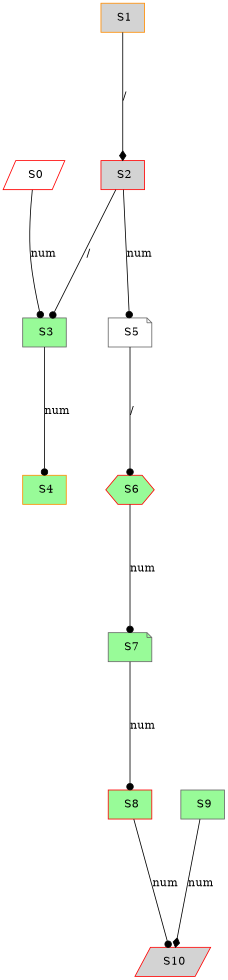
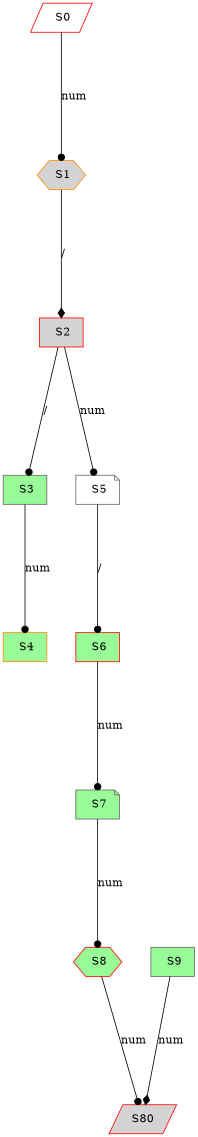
(123, 18) -> (61, 175)
(30, 251) -> (61, 93)
(130, 490) -> (98, 647)
(130, 805) -> (98, 962)
(173, 962) -> (143, 1119)
